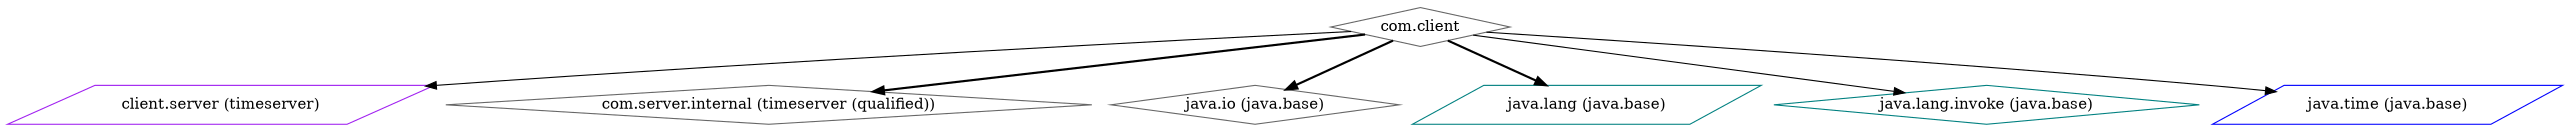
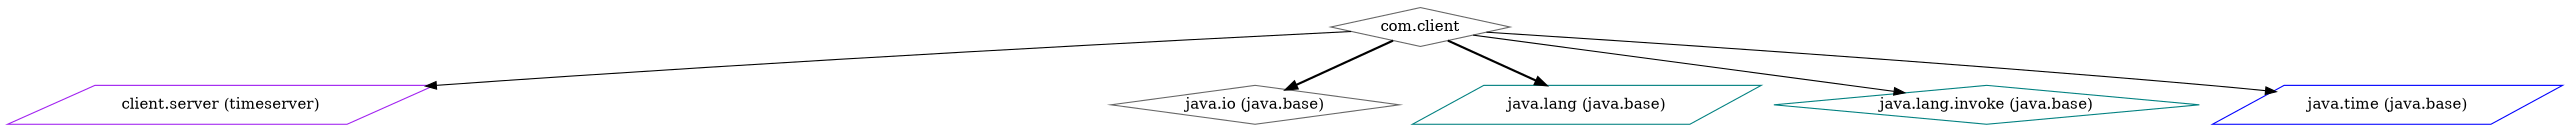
(769, 105) -> none
